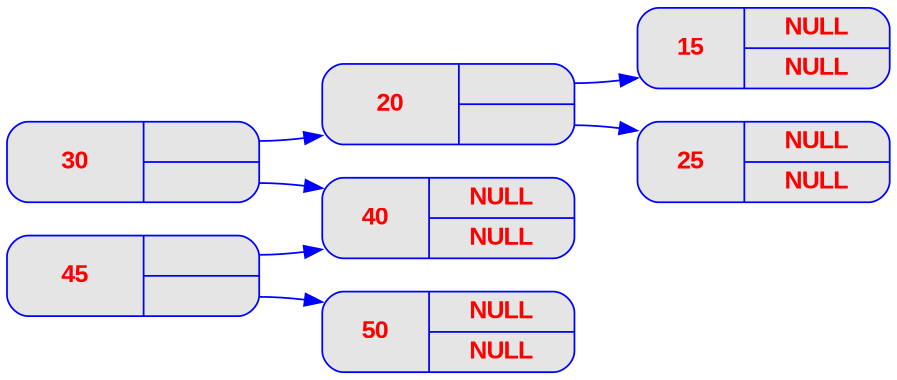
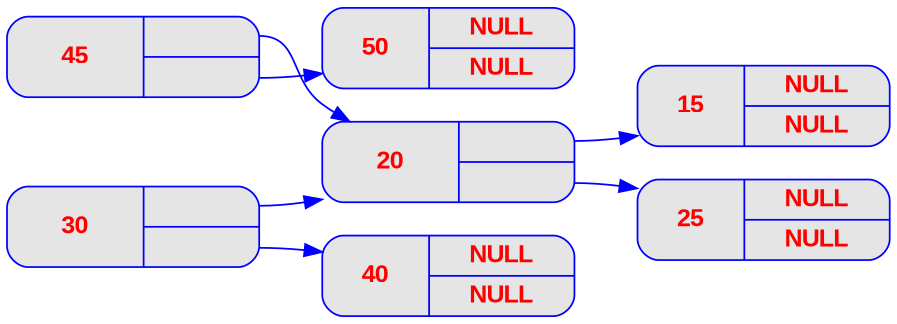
(282, 254) -> (296, 65)
